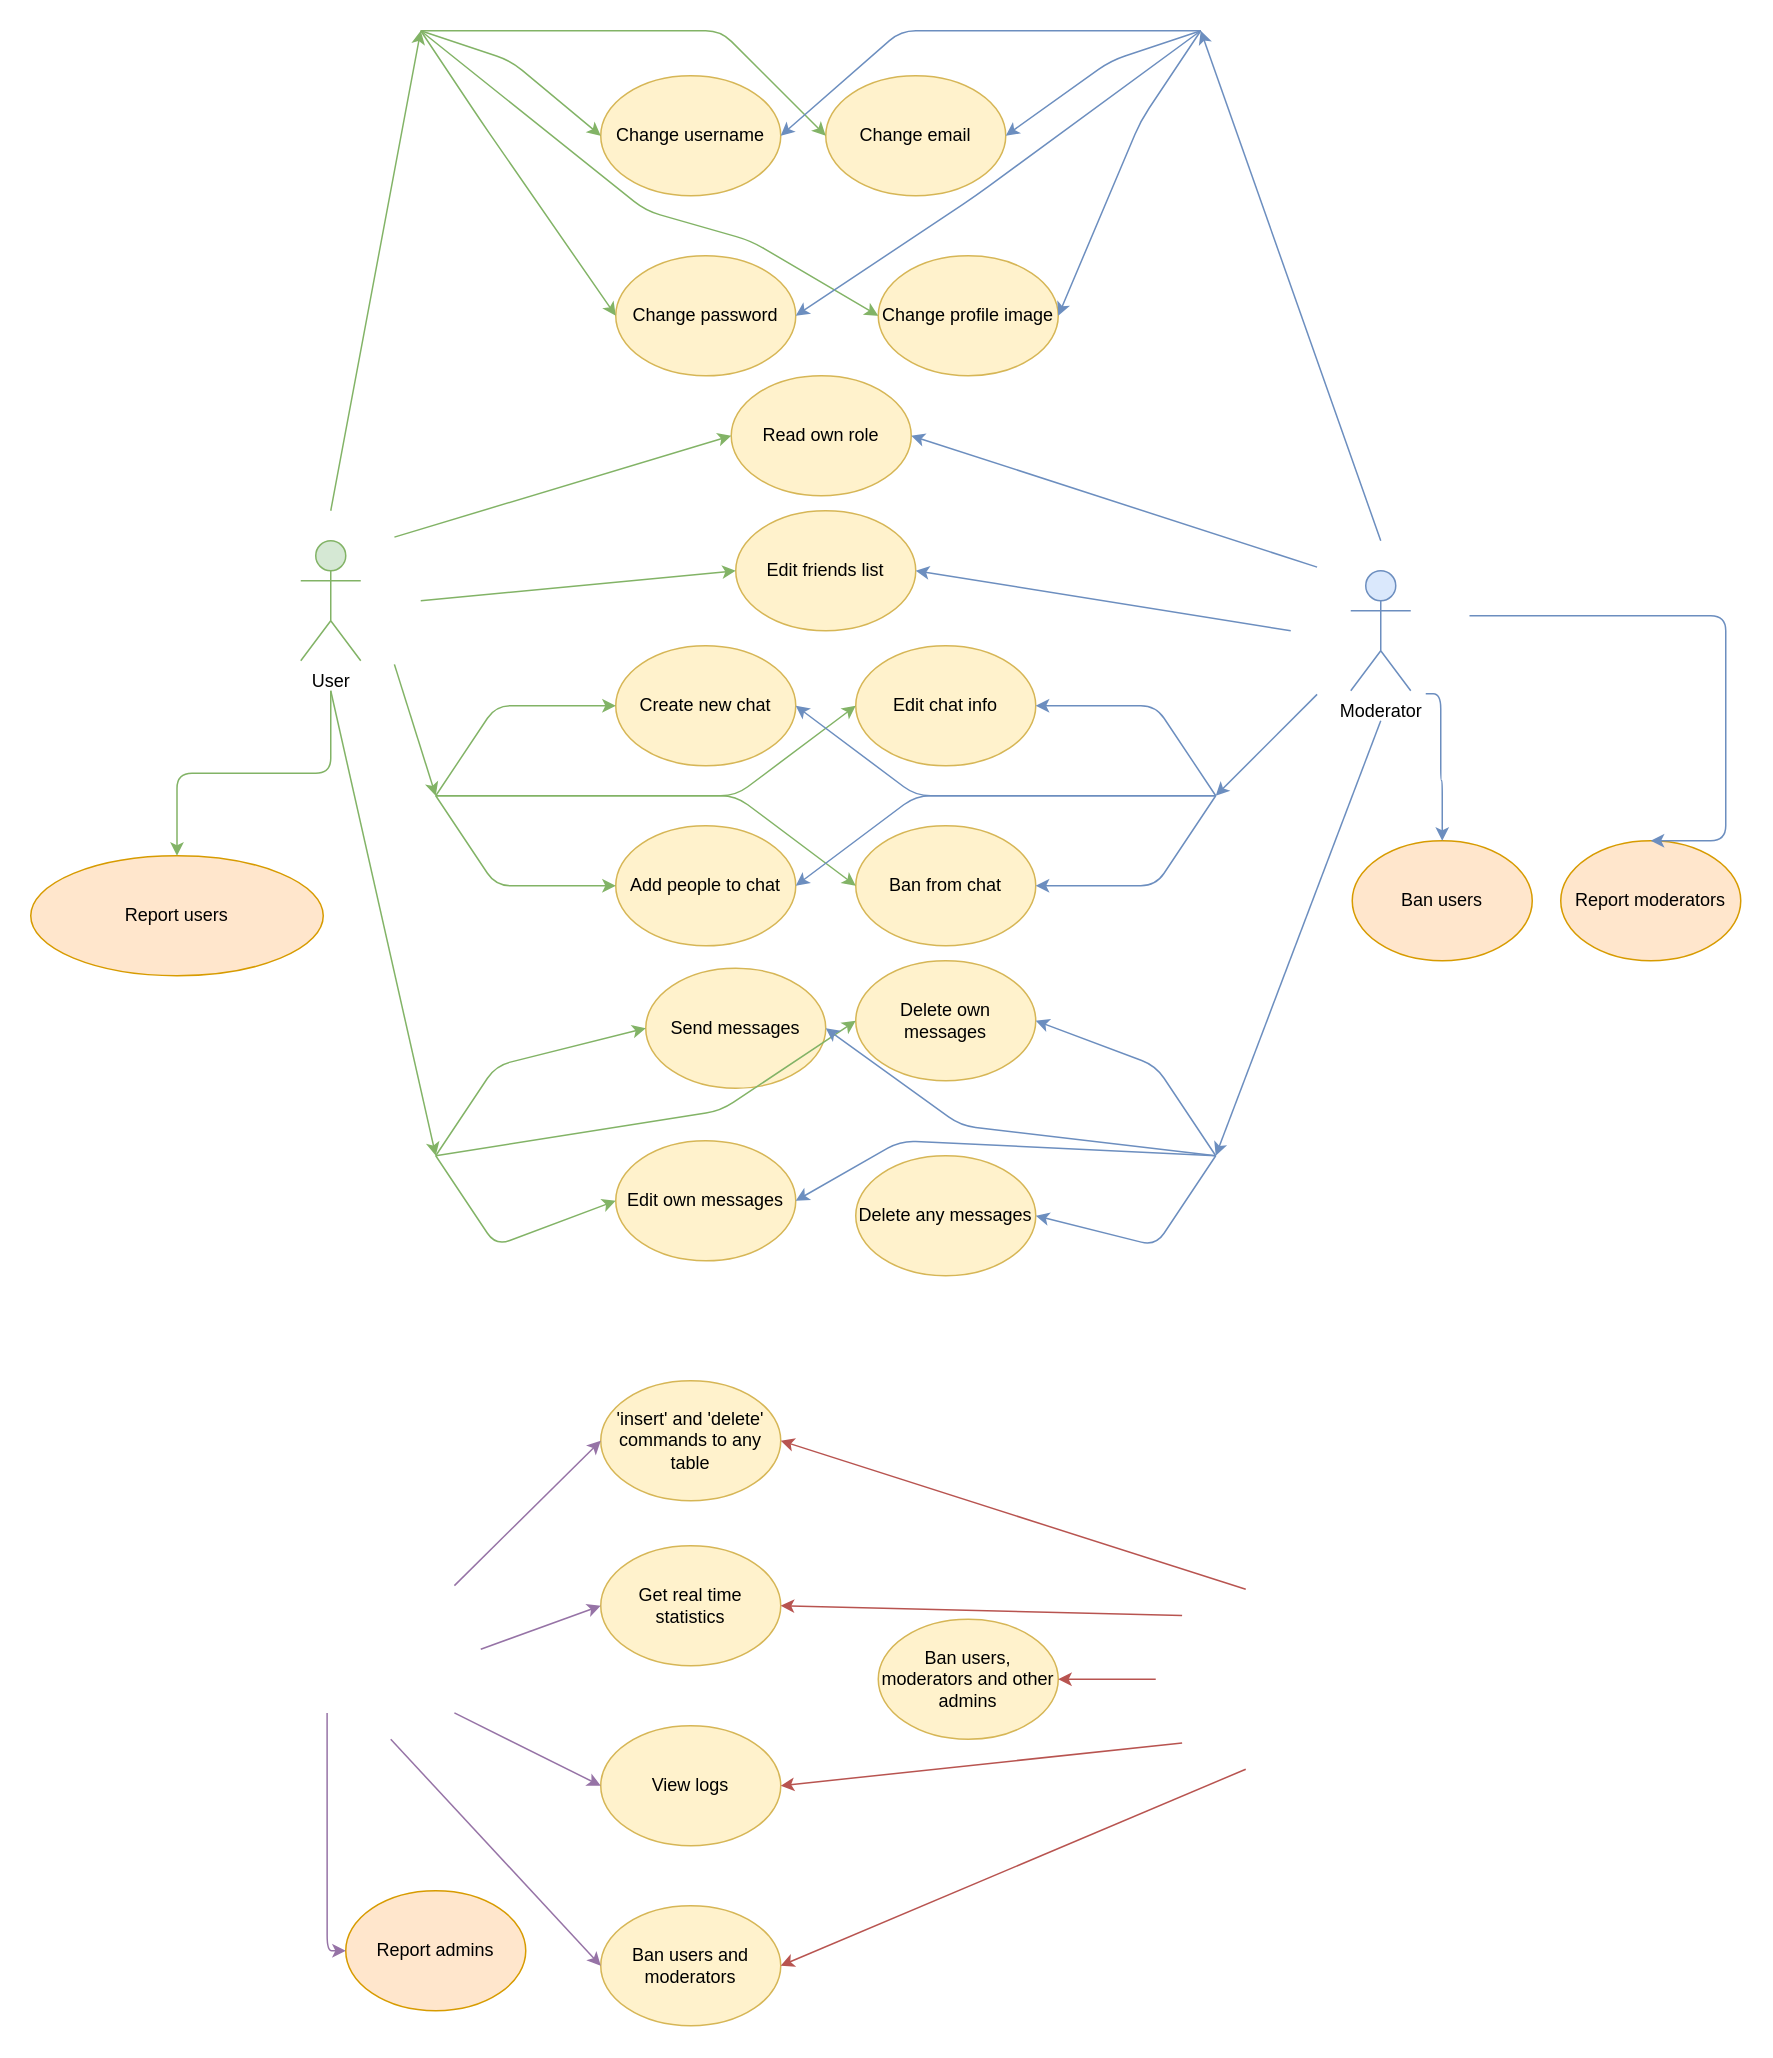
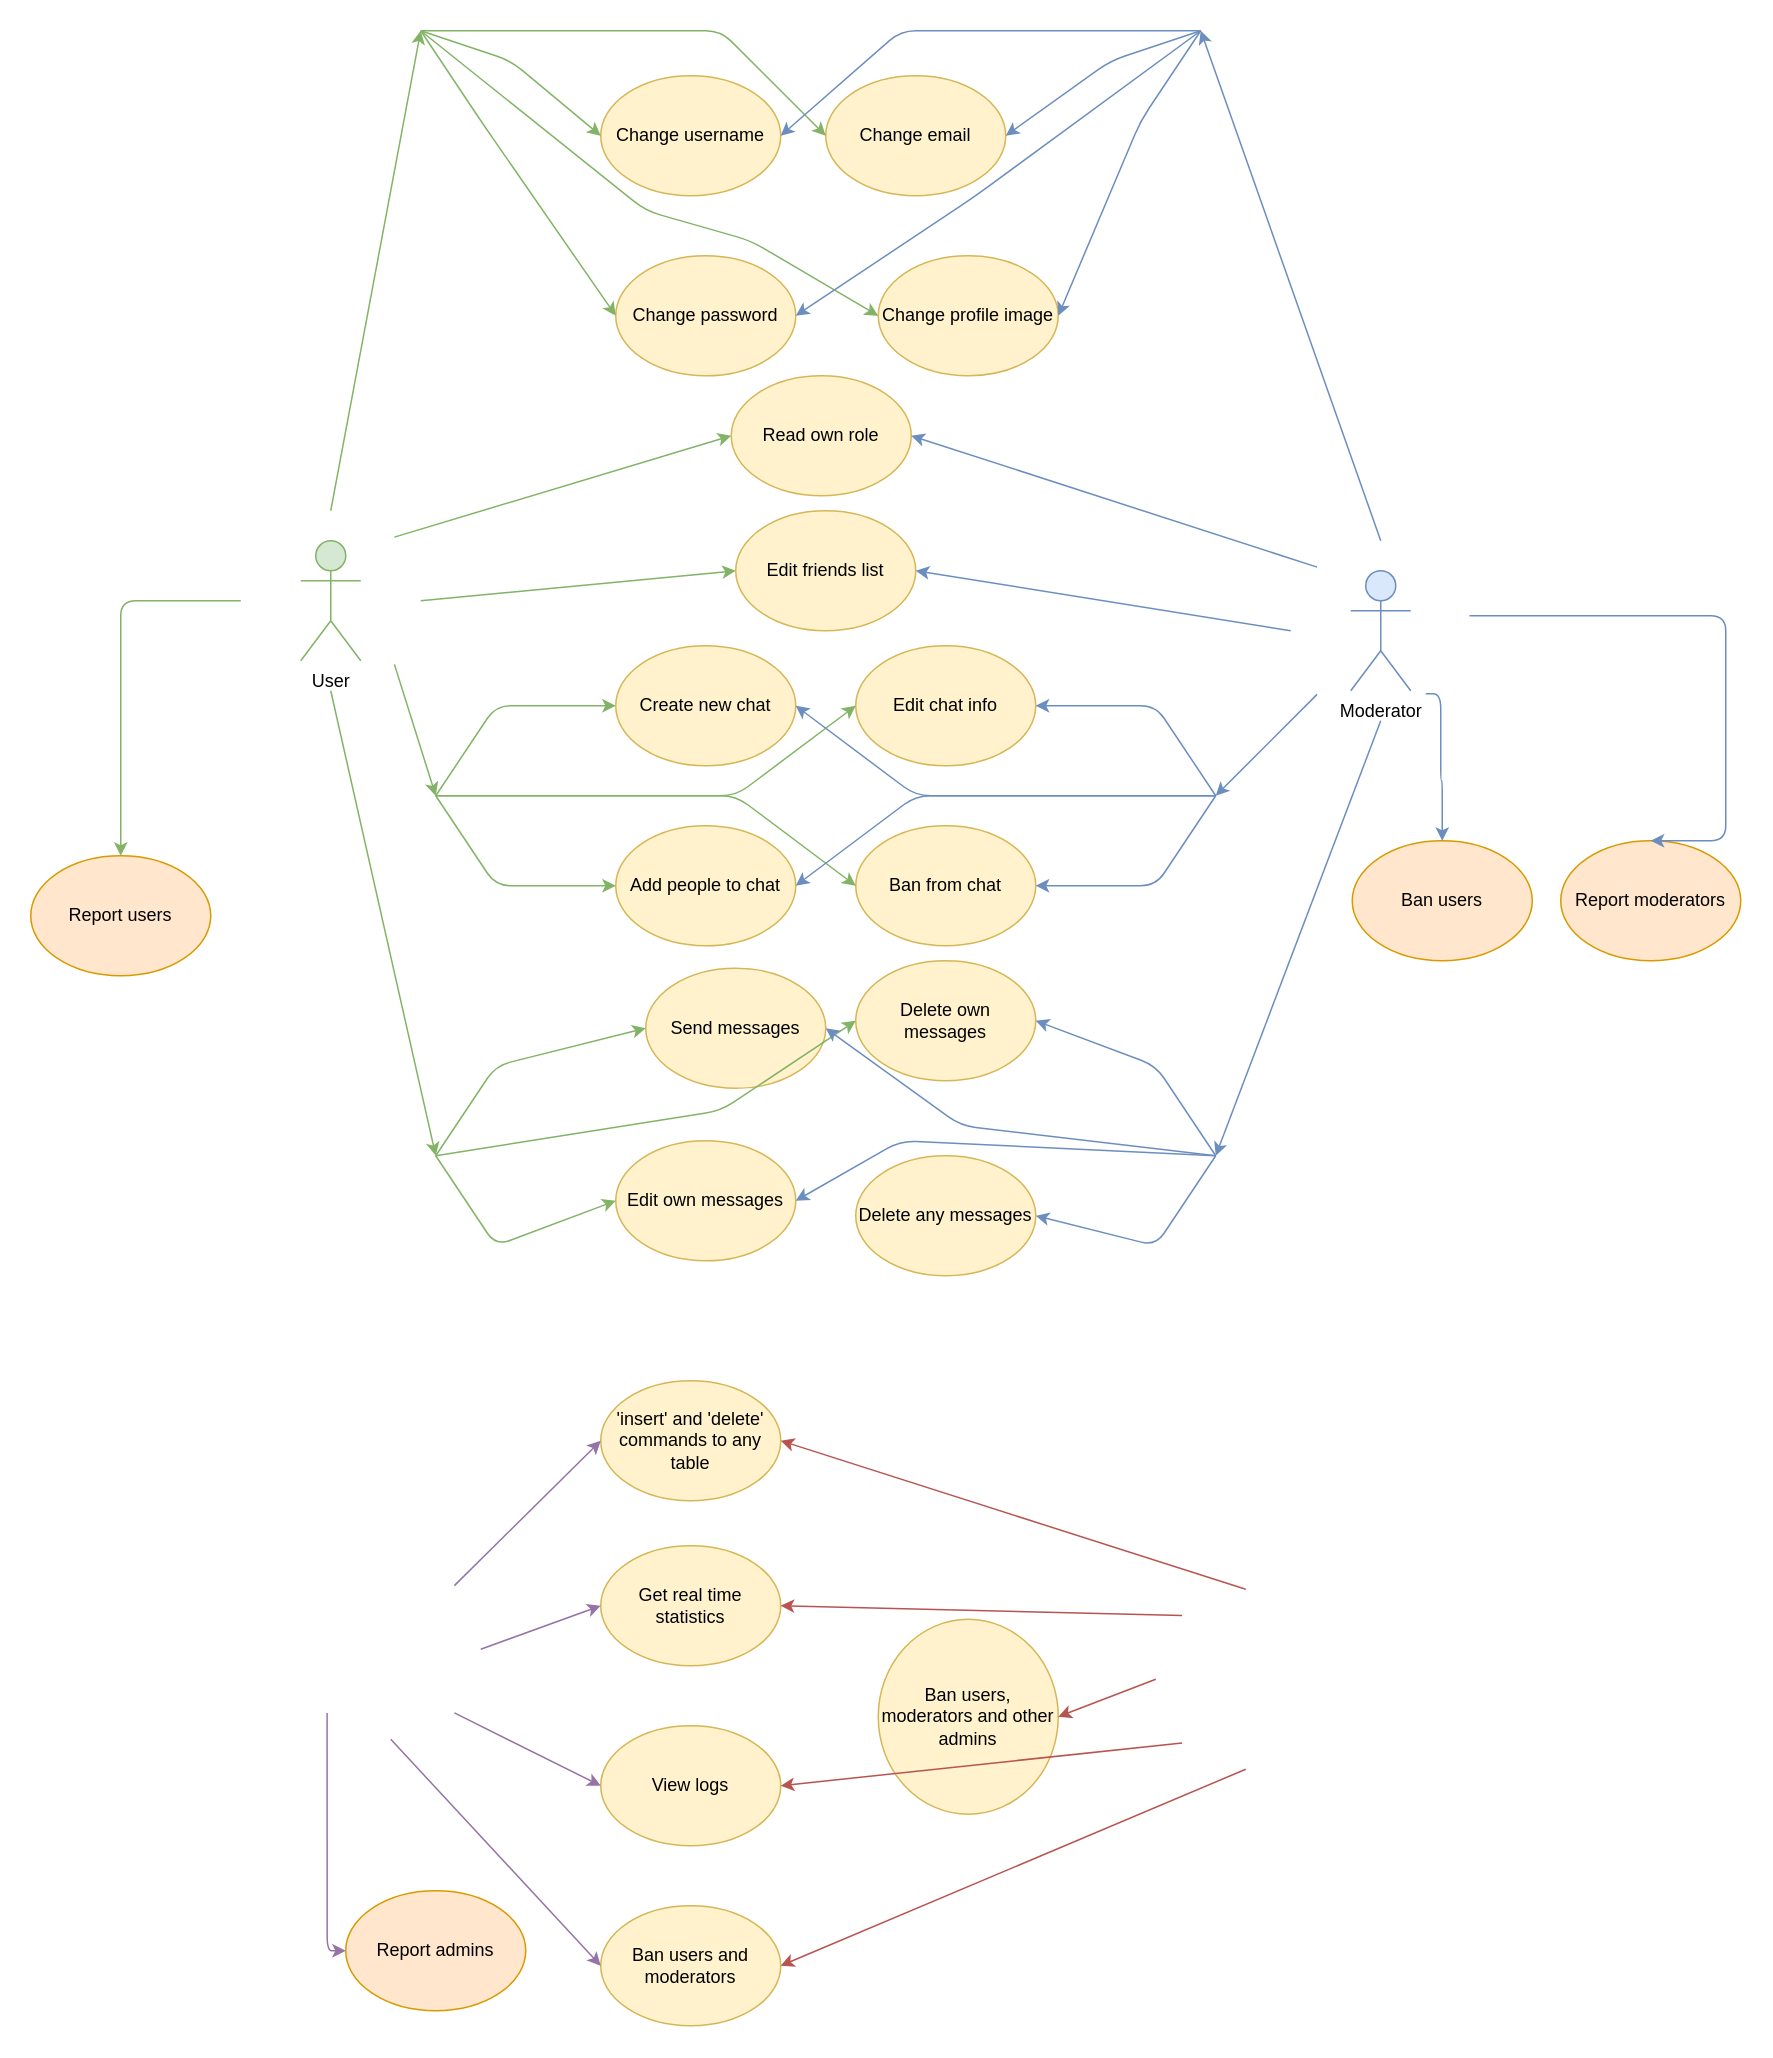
(177, 916) -> (121, 916)
(968, 1679) -> (968, 1717)
